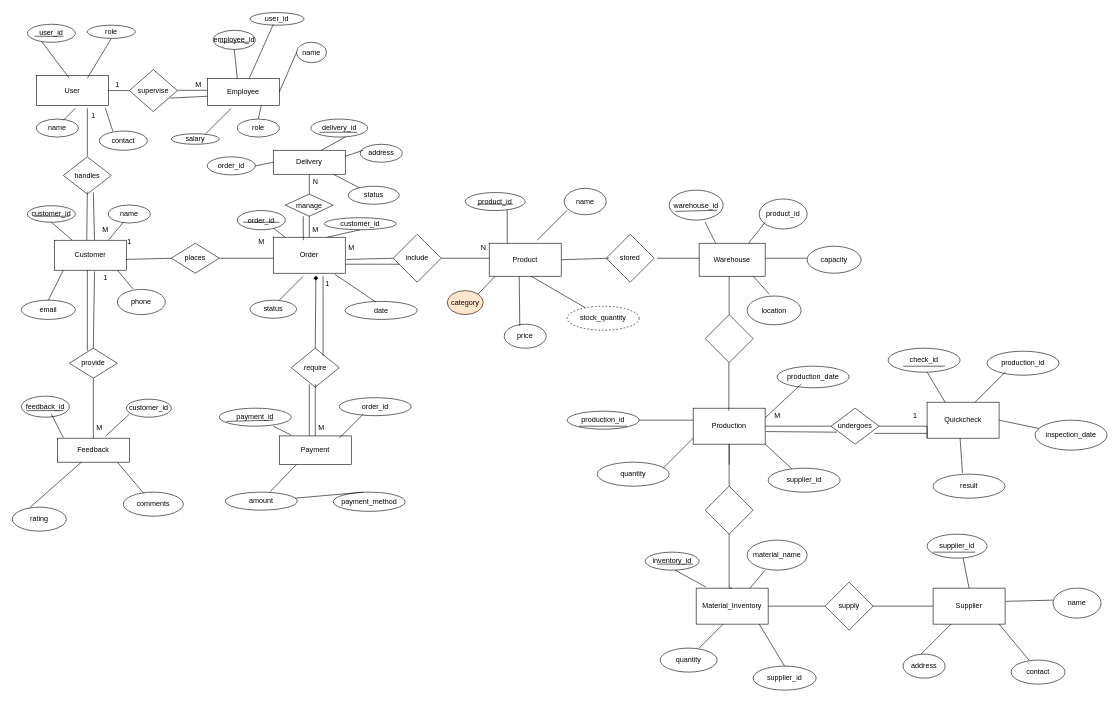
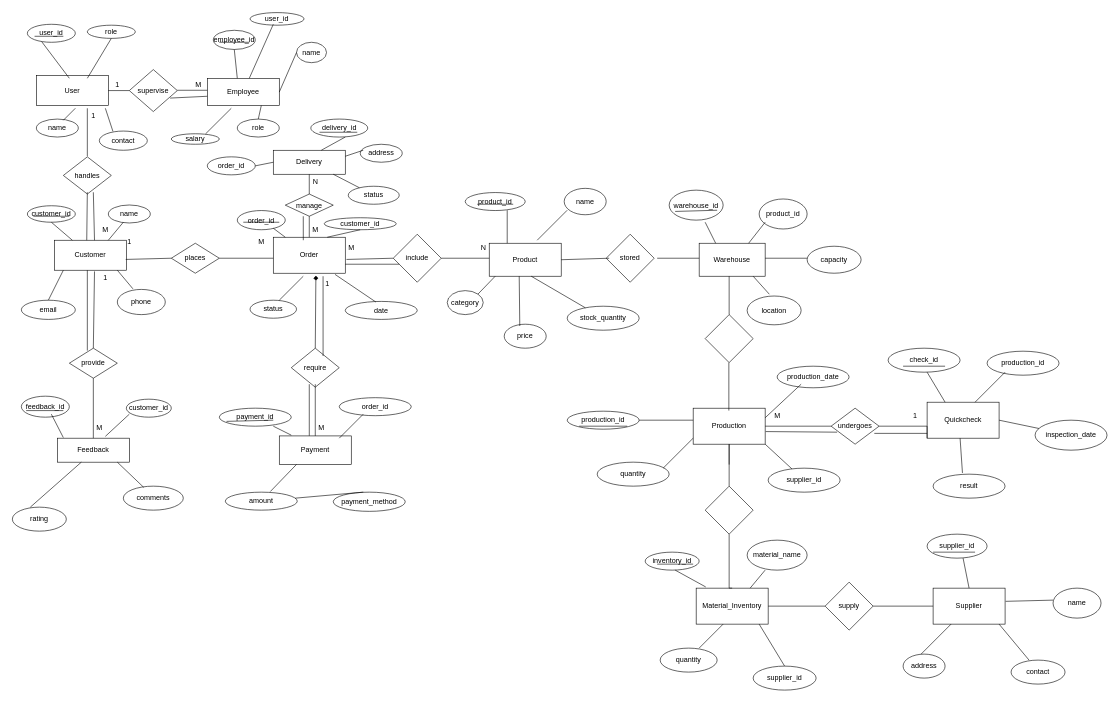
(465, 303) -> (465, 303)
(603, 318) -> (603, 318)
(153, 504) -> (153, 498)
